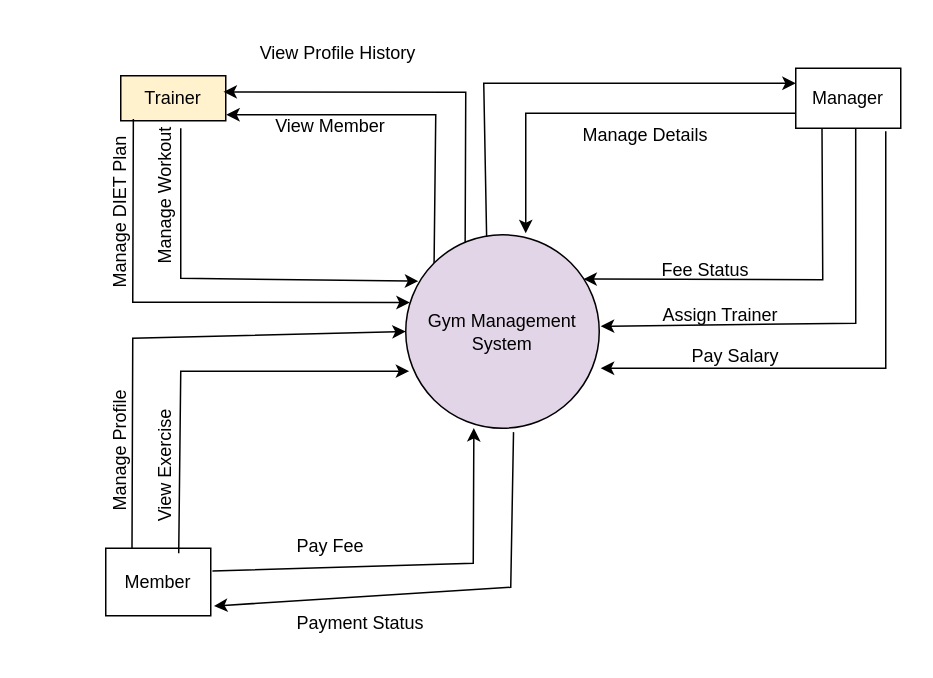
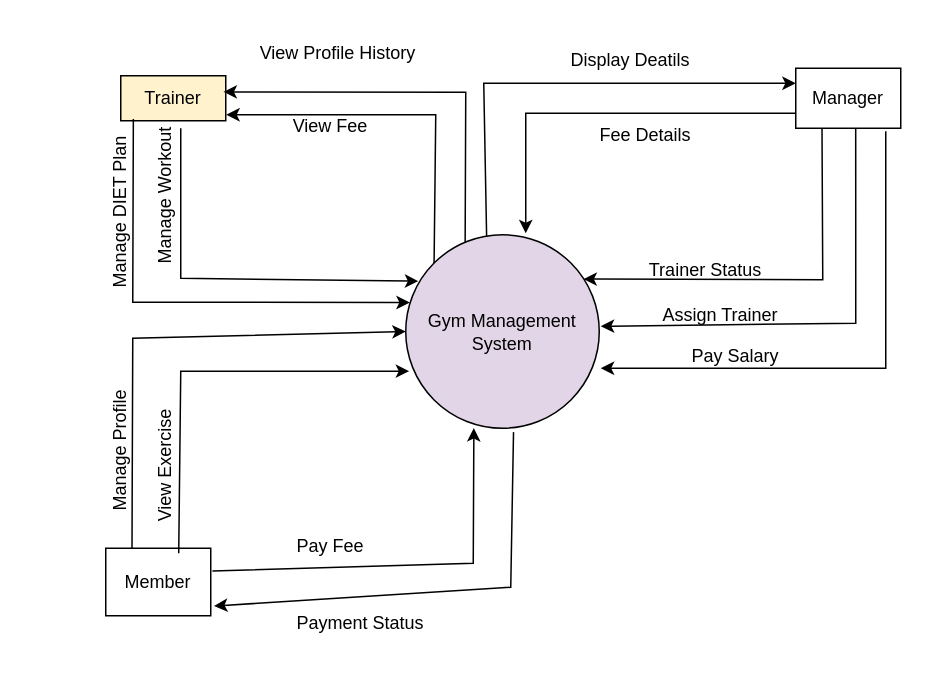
none -> (631, 61)
(331, 127) -> (331, 127)
(646, 136) -> (646, 136)
(706, 271) -> (706, 271)
